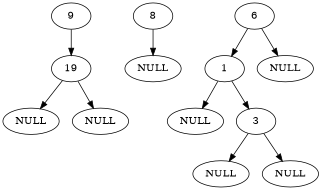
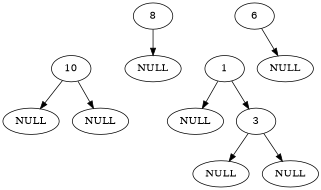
(71, 16) -> none
(241, 39) -> none
(71, 69) -> (71, 69)
